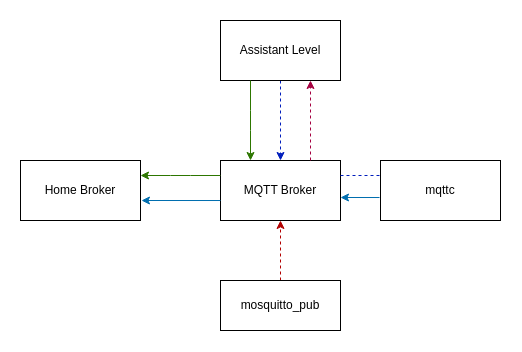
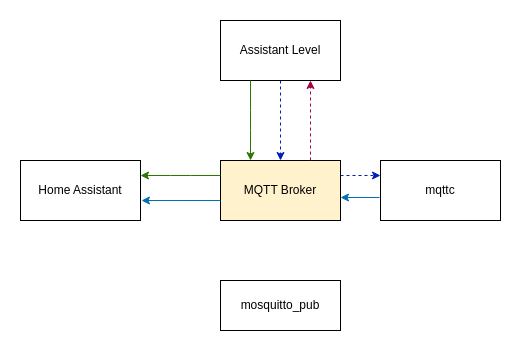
(374, 176) -> (372, 176)
(81, 191) -> (81, 191)
(281, 191) -> (281, 191)
(281, 254) -> none
